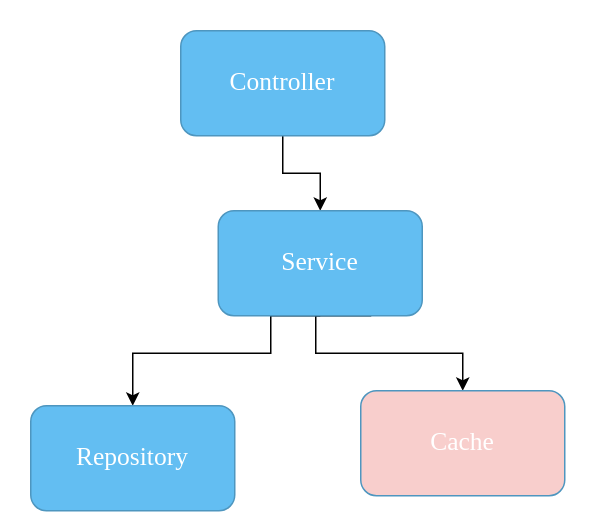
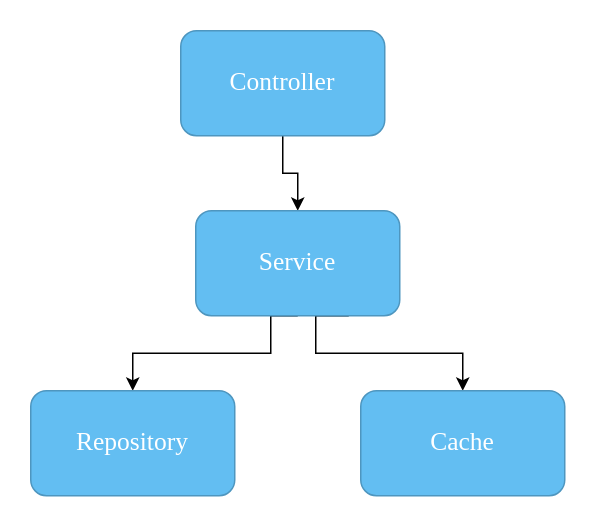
(320, 263) -> (298, 263)
(463, 443) -> (463, 443)
(133, 458) -> (133, 443)
